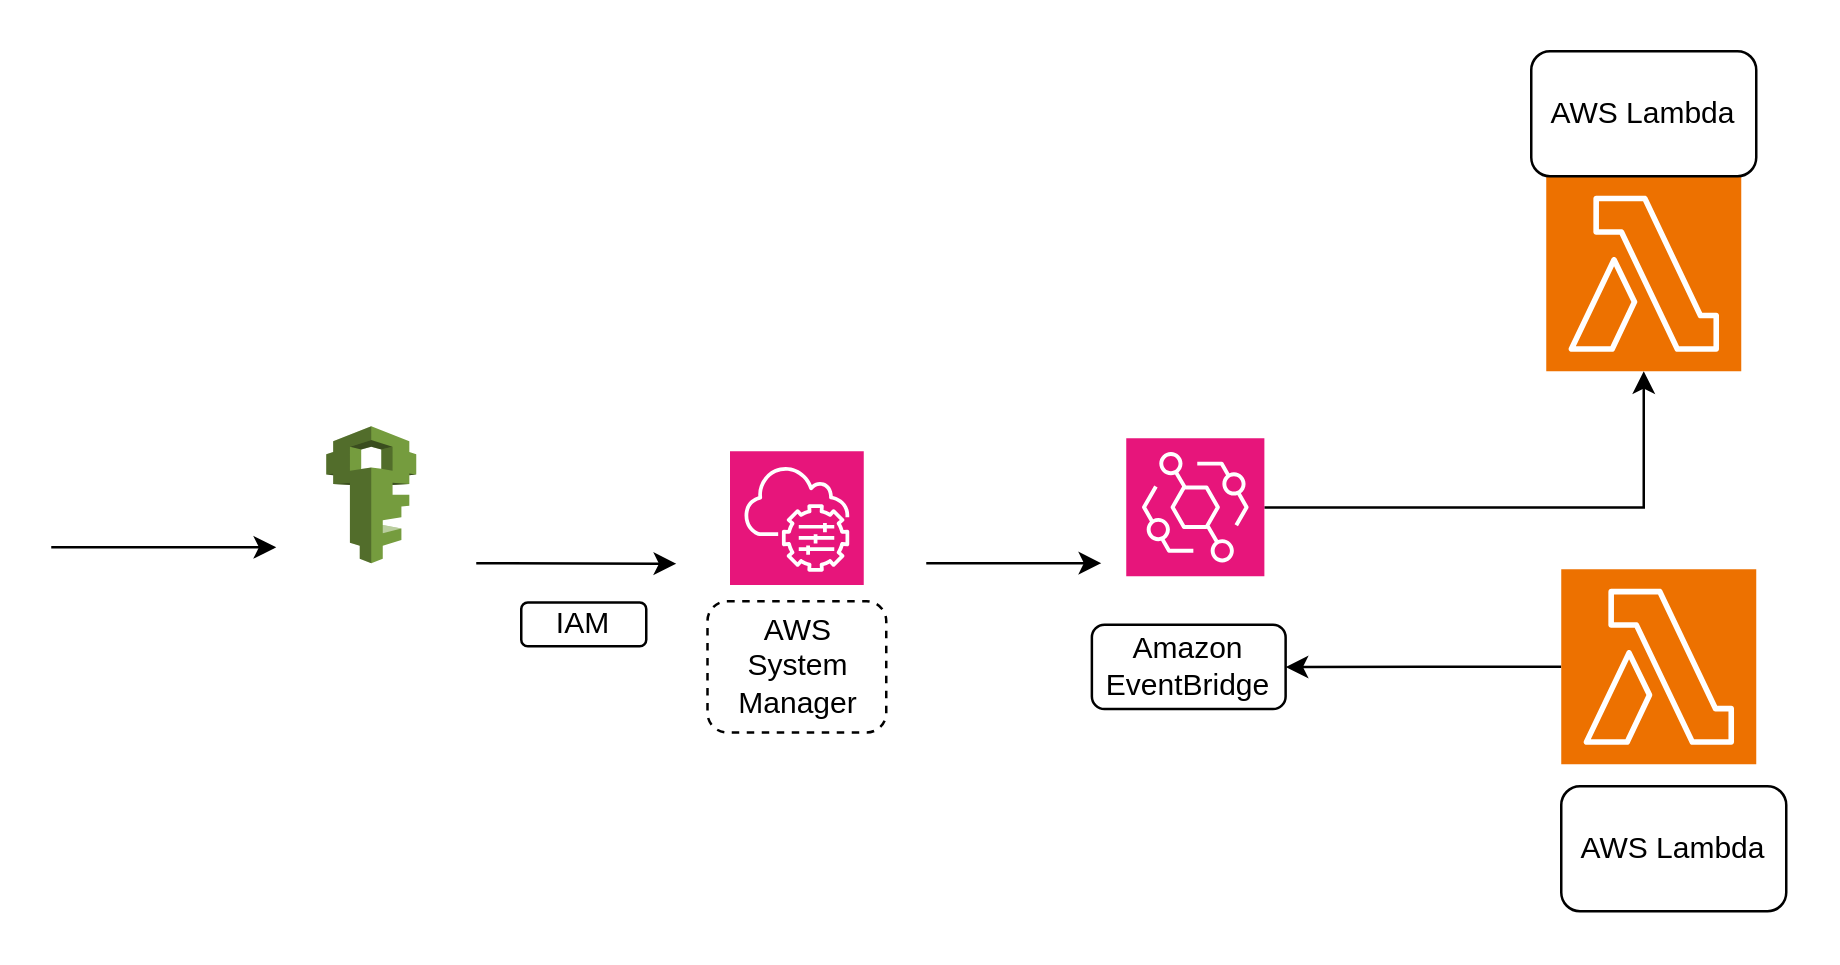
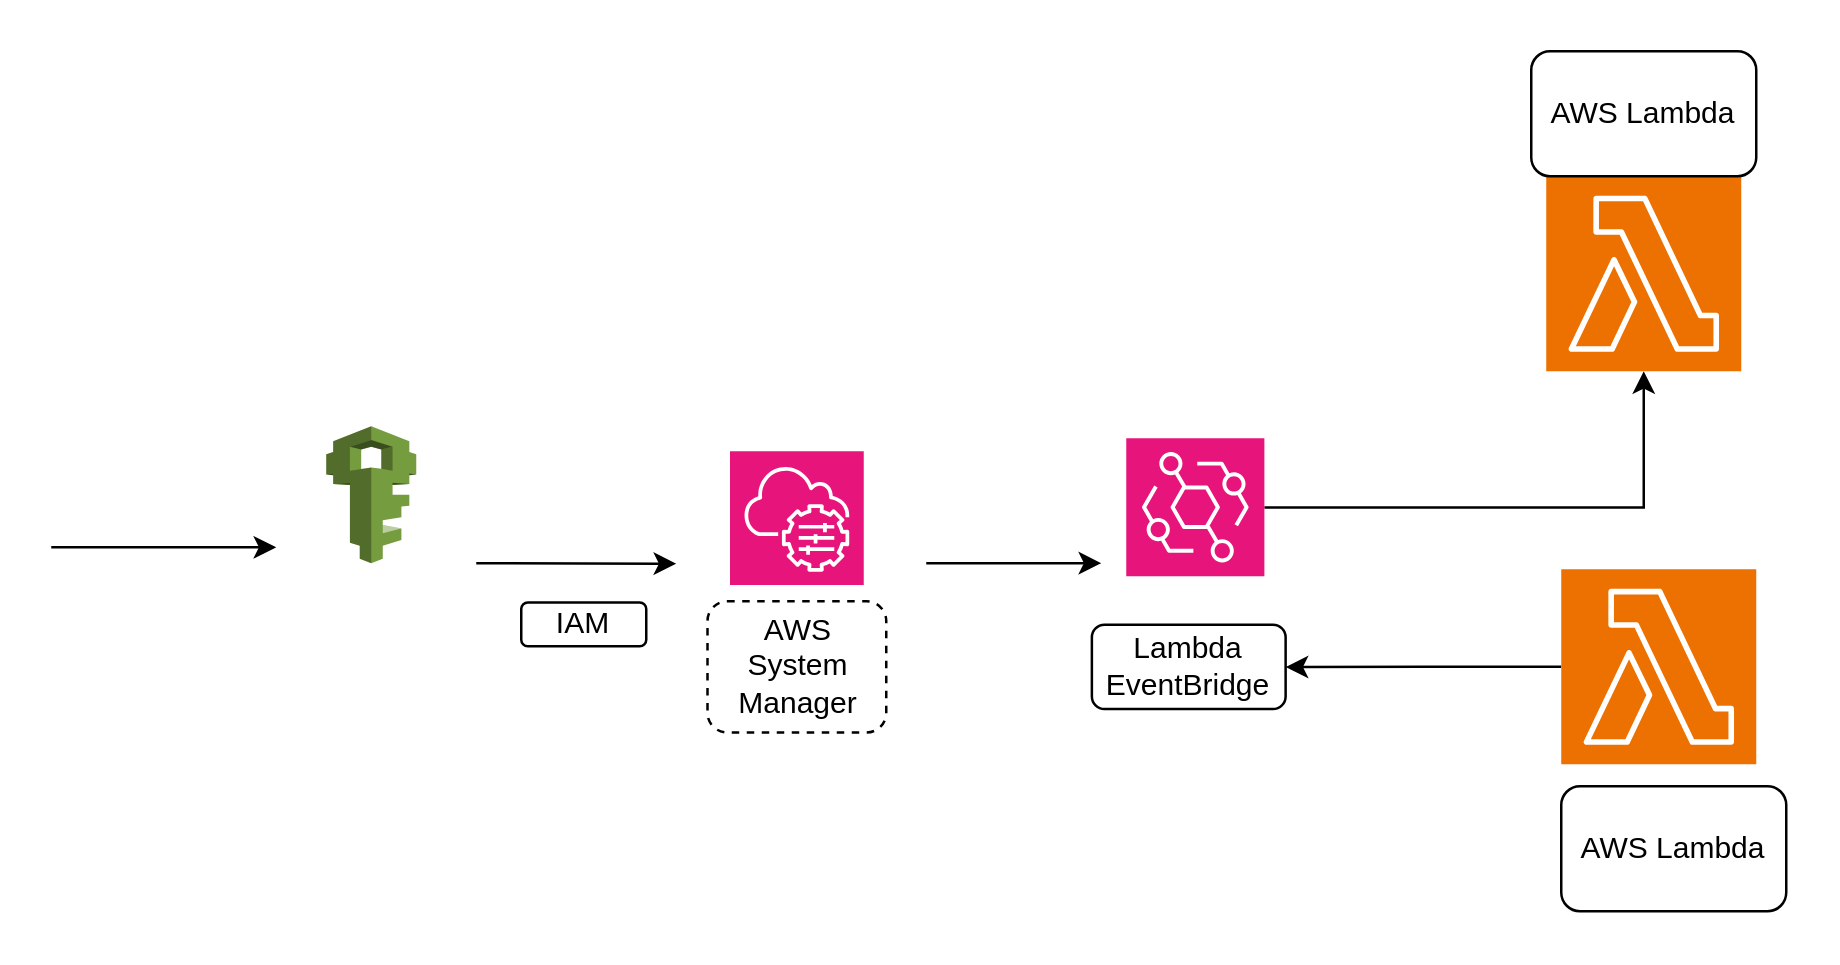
(1189, 666) -> (1189, 666)
